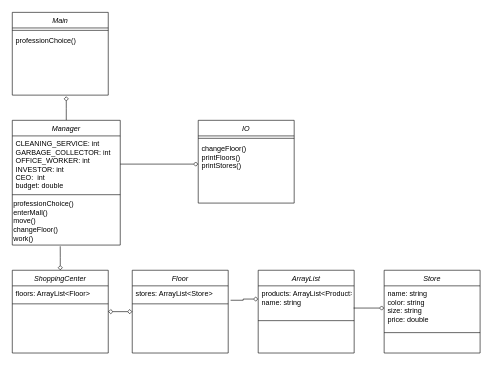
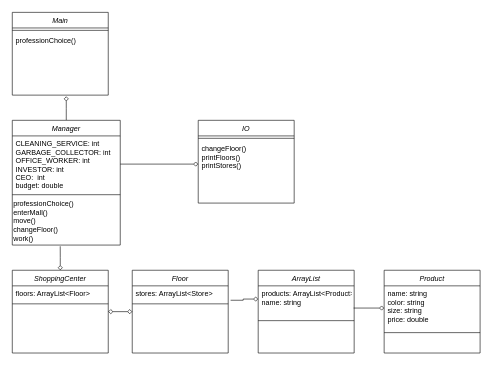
(432, 278) -> (432, 278)
